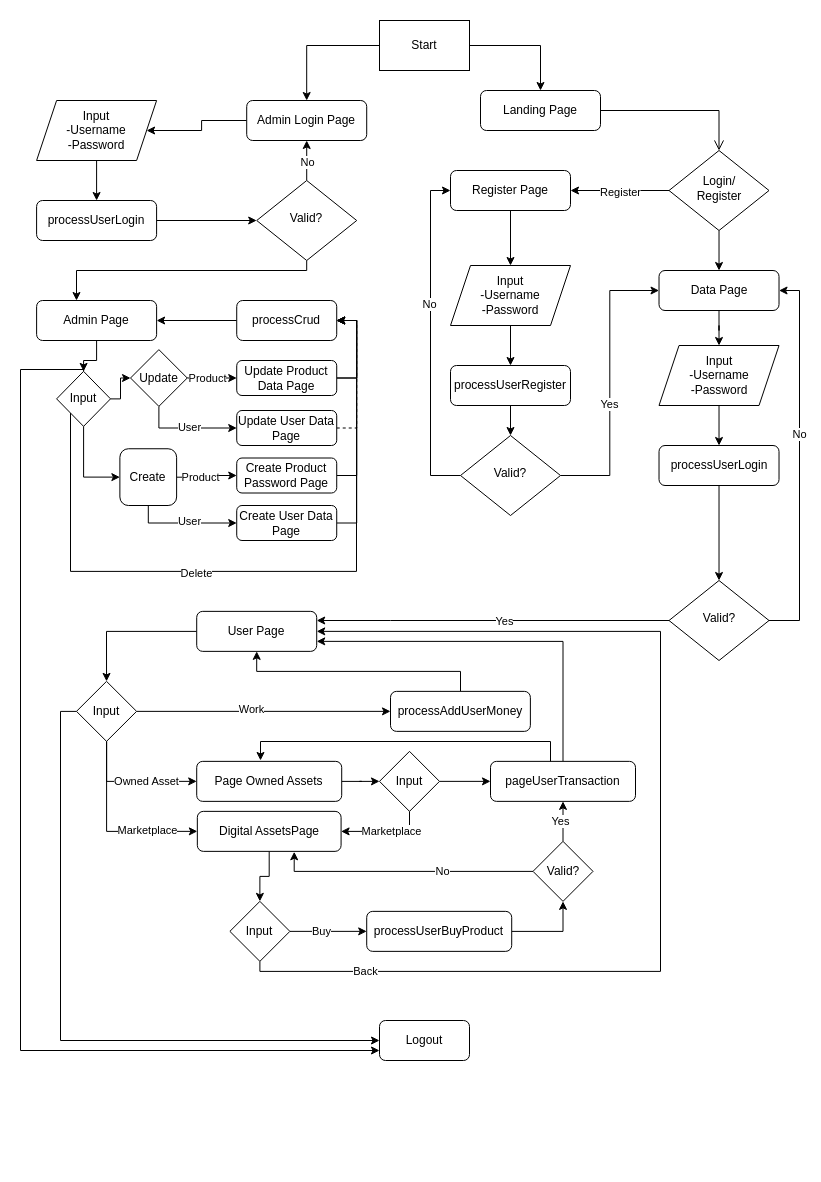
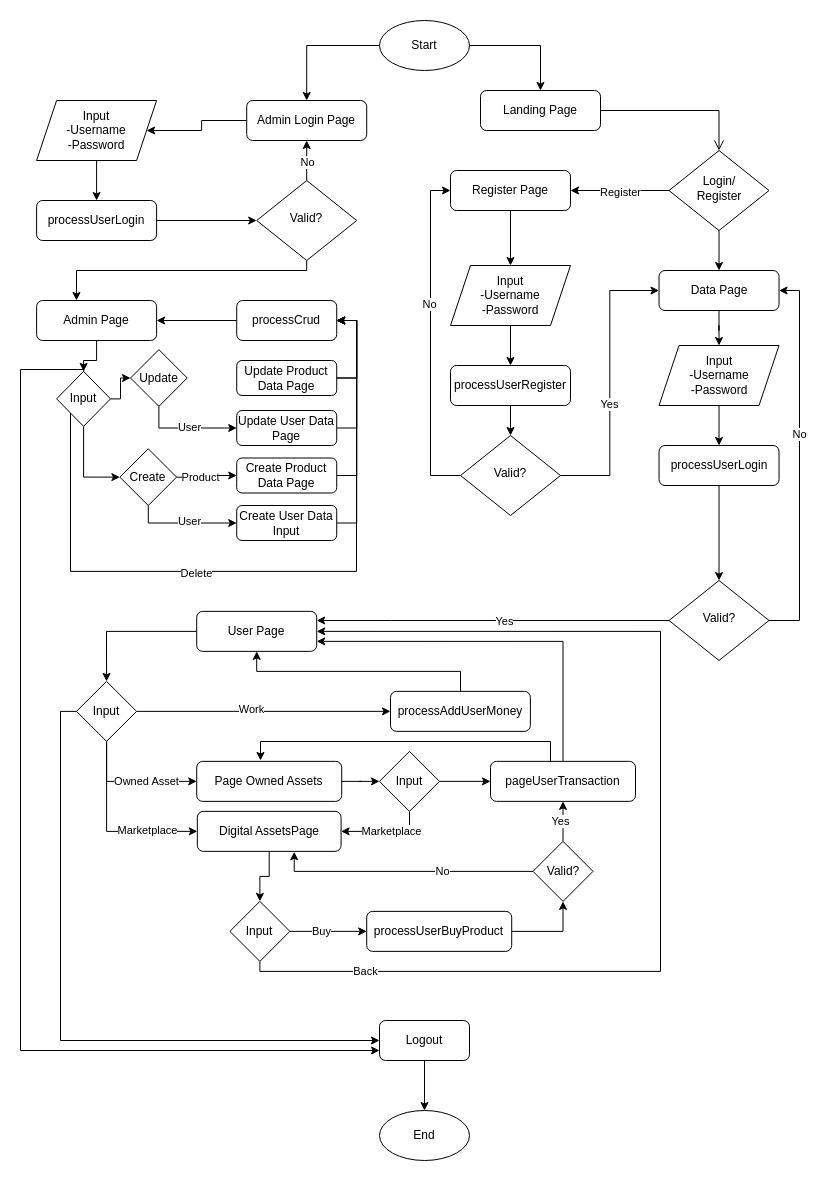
(425, 46) -> (425, 46)
(209, 378) -> none
(345, 428) -> (345, 428)
(287, 476) -> (287, 476)
(148, 477) -> (148, 477)
(287, 524) -> (287, 524)
none -> (425, 1082)
none -> (425, 1136)
